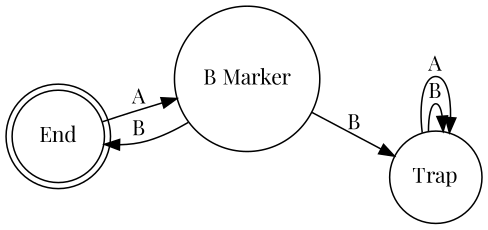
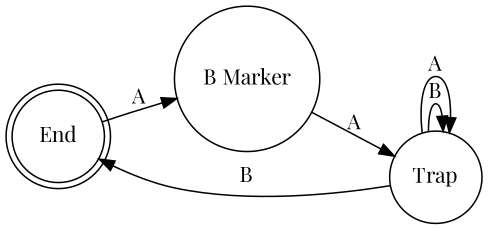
(355, 124) -> (355, 124)
(155, 138) -> (250, 196)
